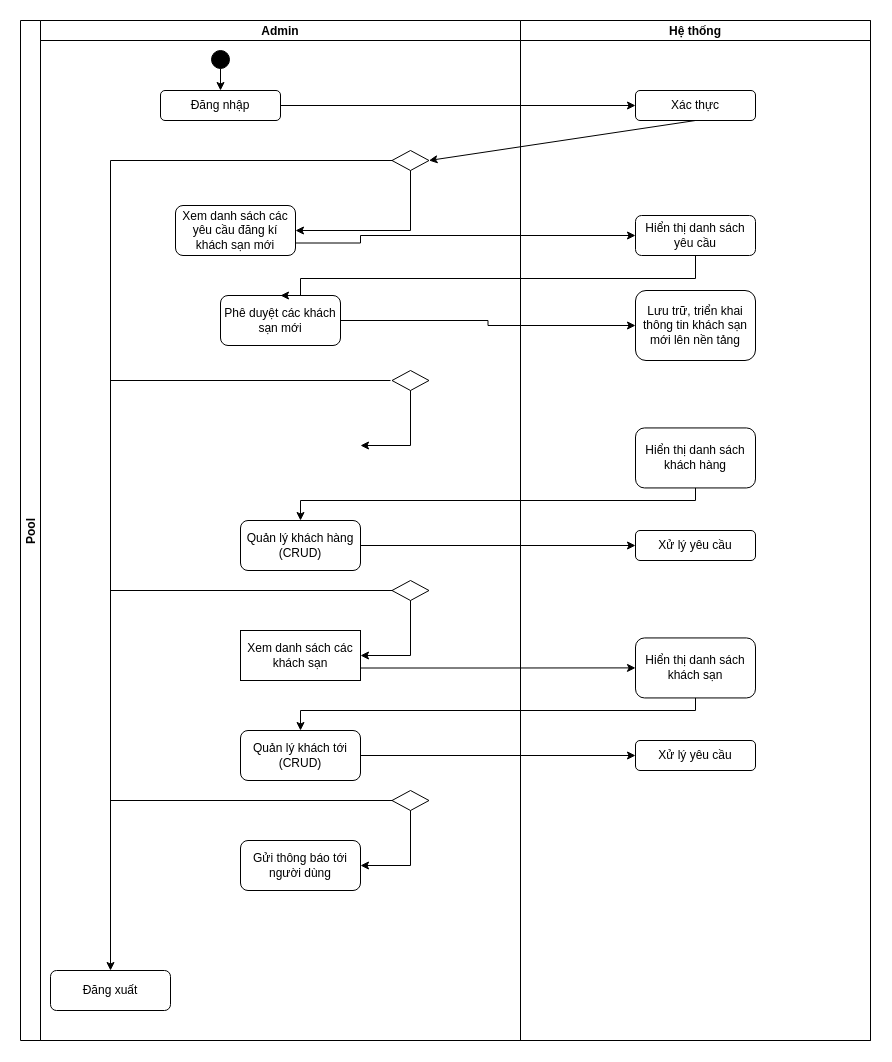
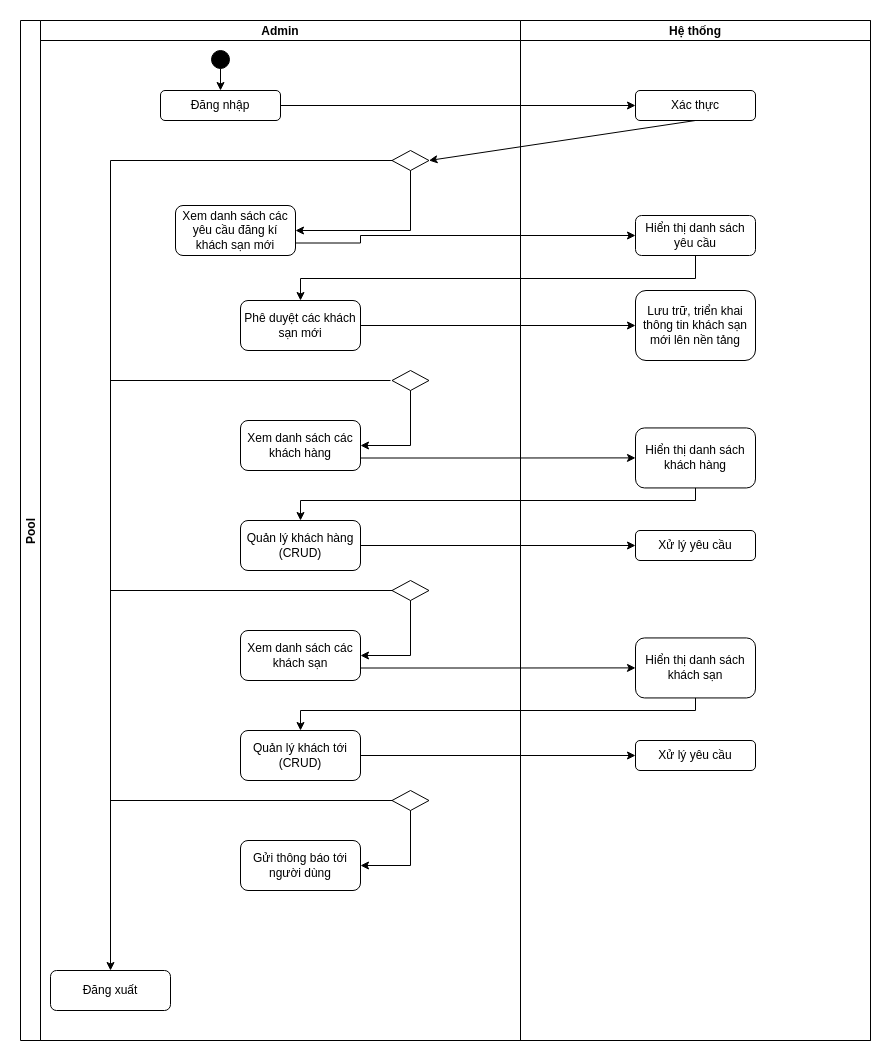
(281, 321) -> (301, 326)
none -> (301, 446)
none -> (495, 458)
(301, 656) -> (301, 656)
